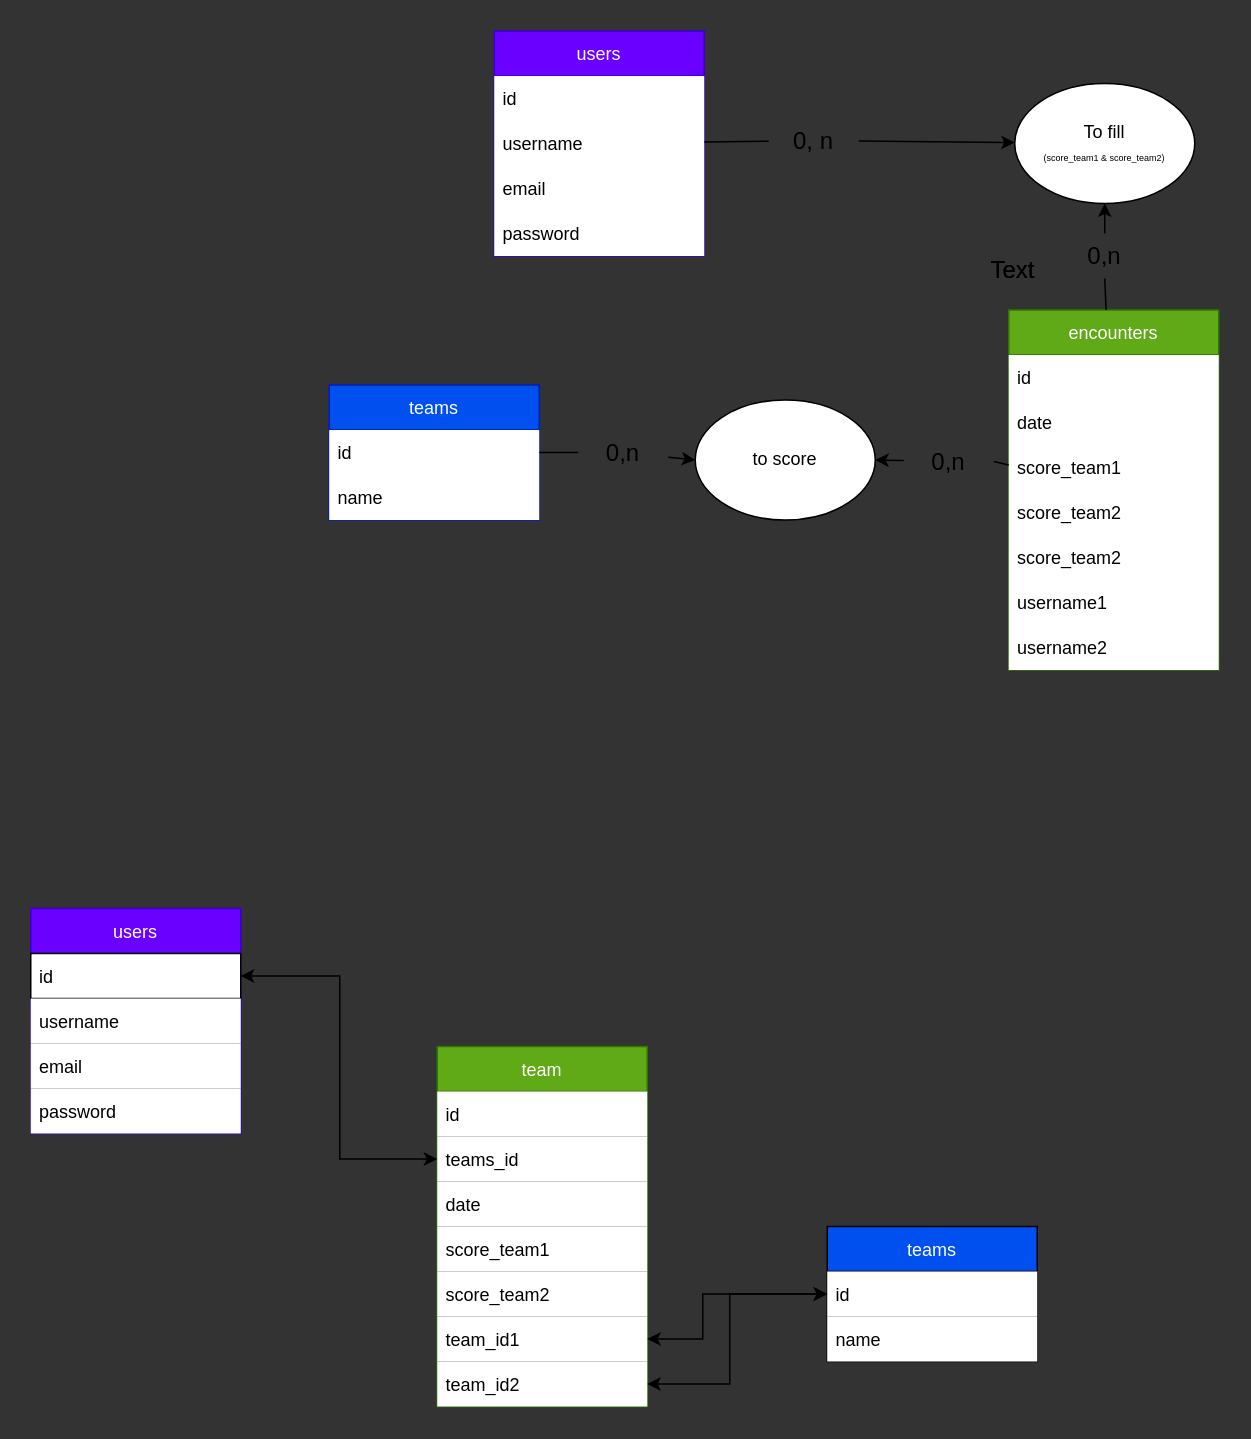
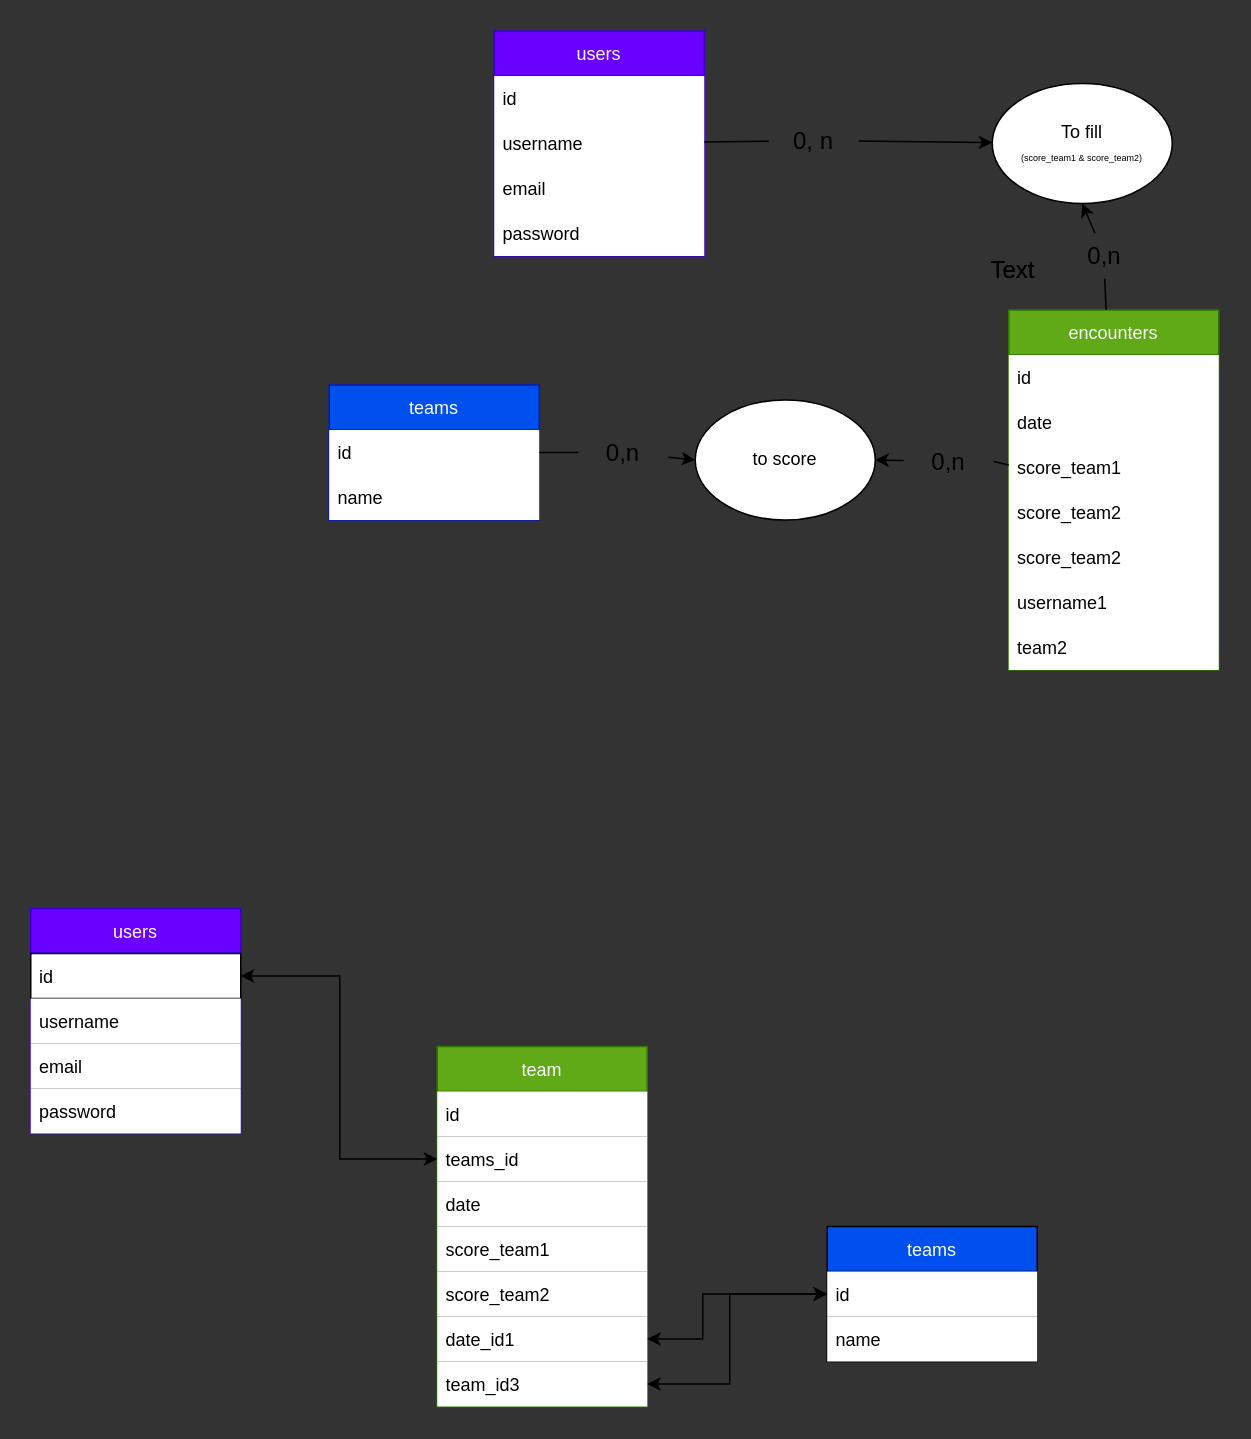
(1105, 143) -> (1082, 143)
(1062, 648) -> (1042, 648)
(483, 1340) -> (483, 1340)
(483, 1385) -> (483, 1385)
